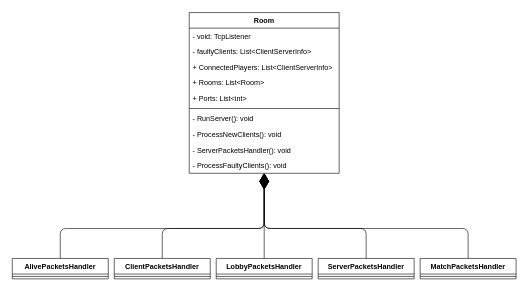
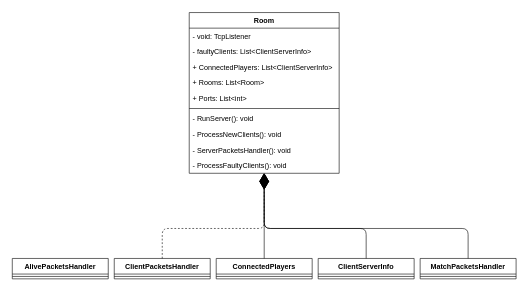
(97, 228) -> none
(162, 243) -> (162, 243)
(264, 266) -> (264, 266)
(366, 266) -> (366, 266)
